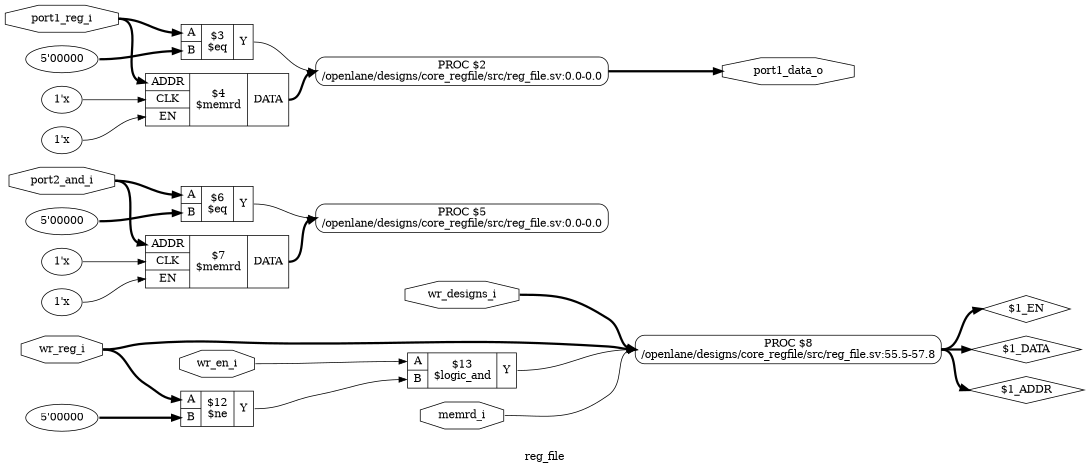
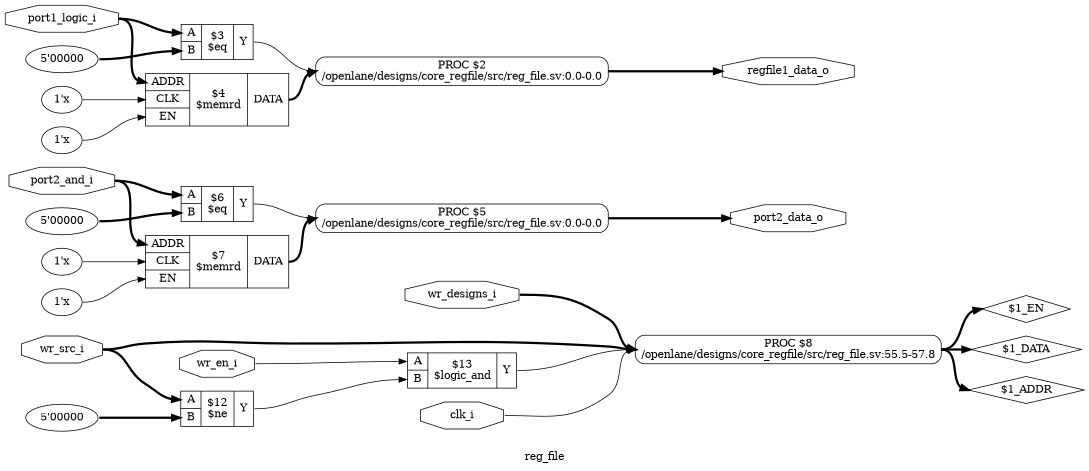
(62, 19) -> (62, 19)
(788, 71) -> (788, 71)
none -> (788, 218)
(62, 350) -> (62, 350)
(462, 416) -> (462, 416)
